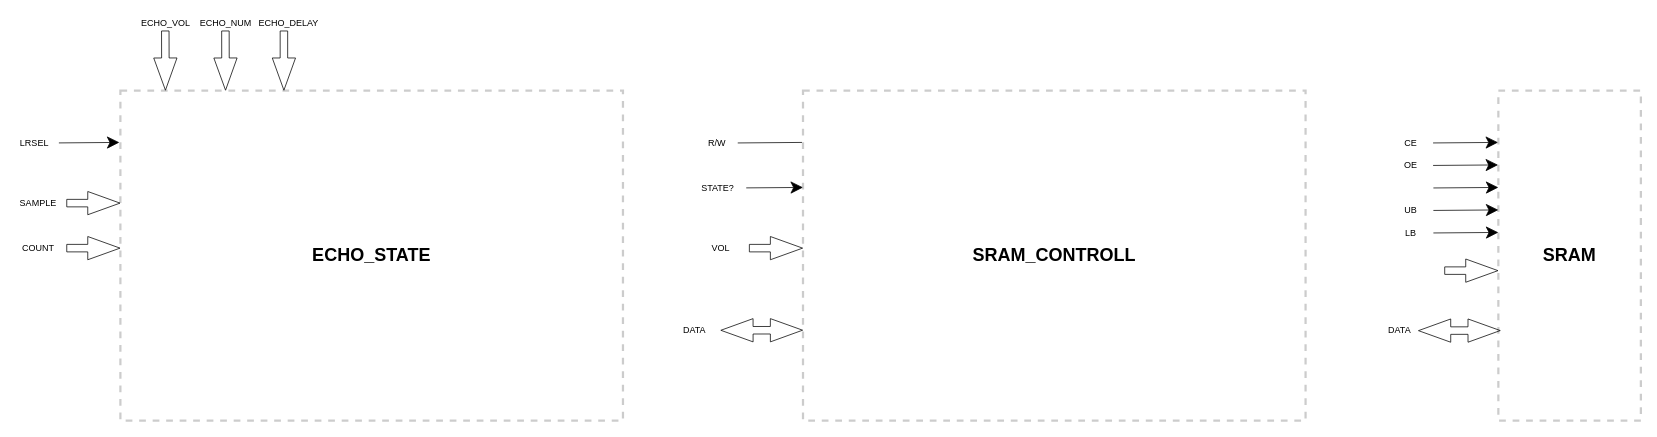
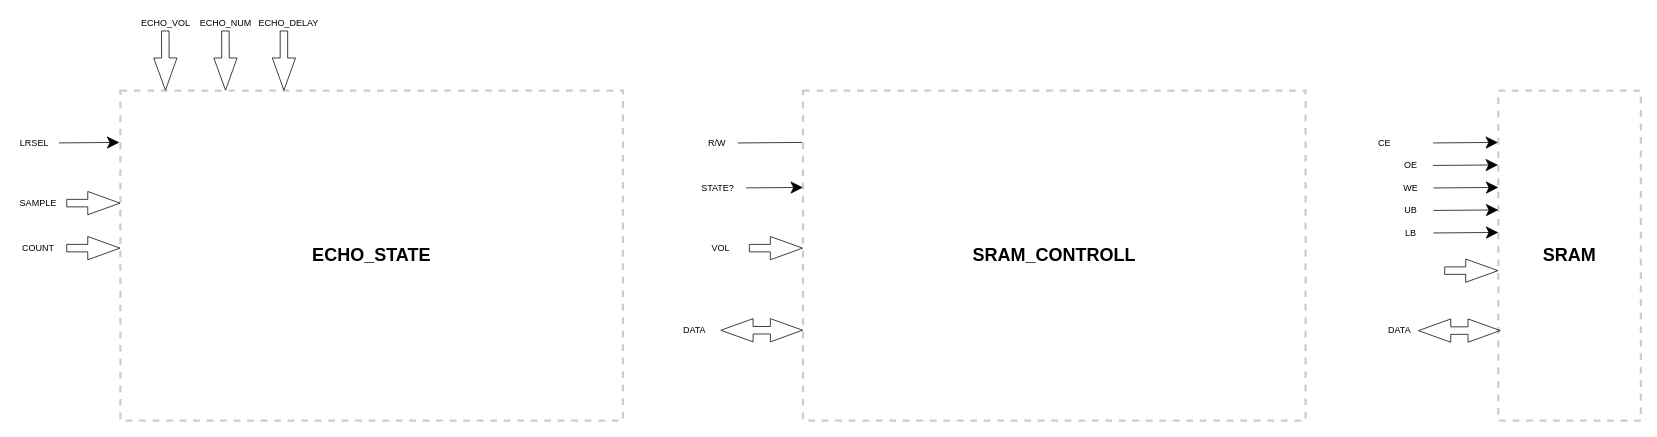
(1410, 143) -> (1384, 143)
none -> (1411, 188)
